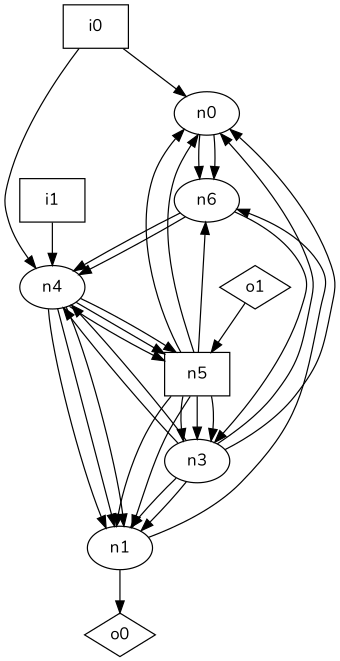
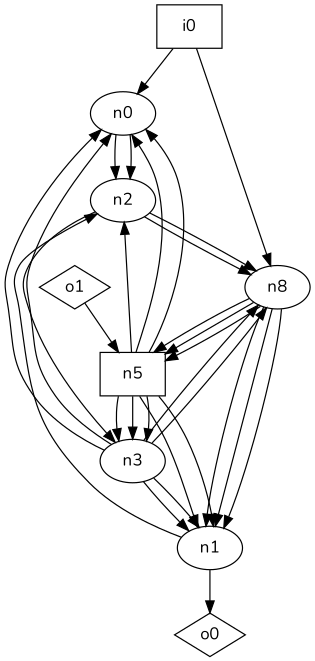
(52, 200) -> none
(207, 200) -> (123, 200)
(52, 287) -> (278, 287)
